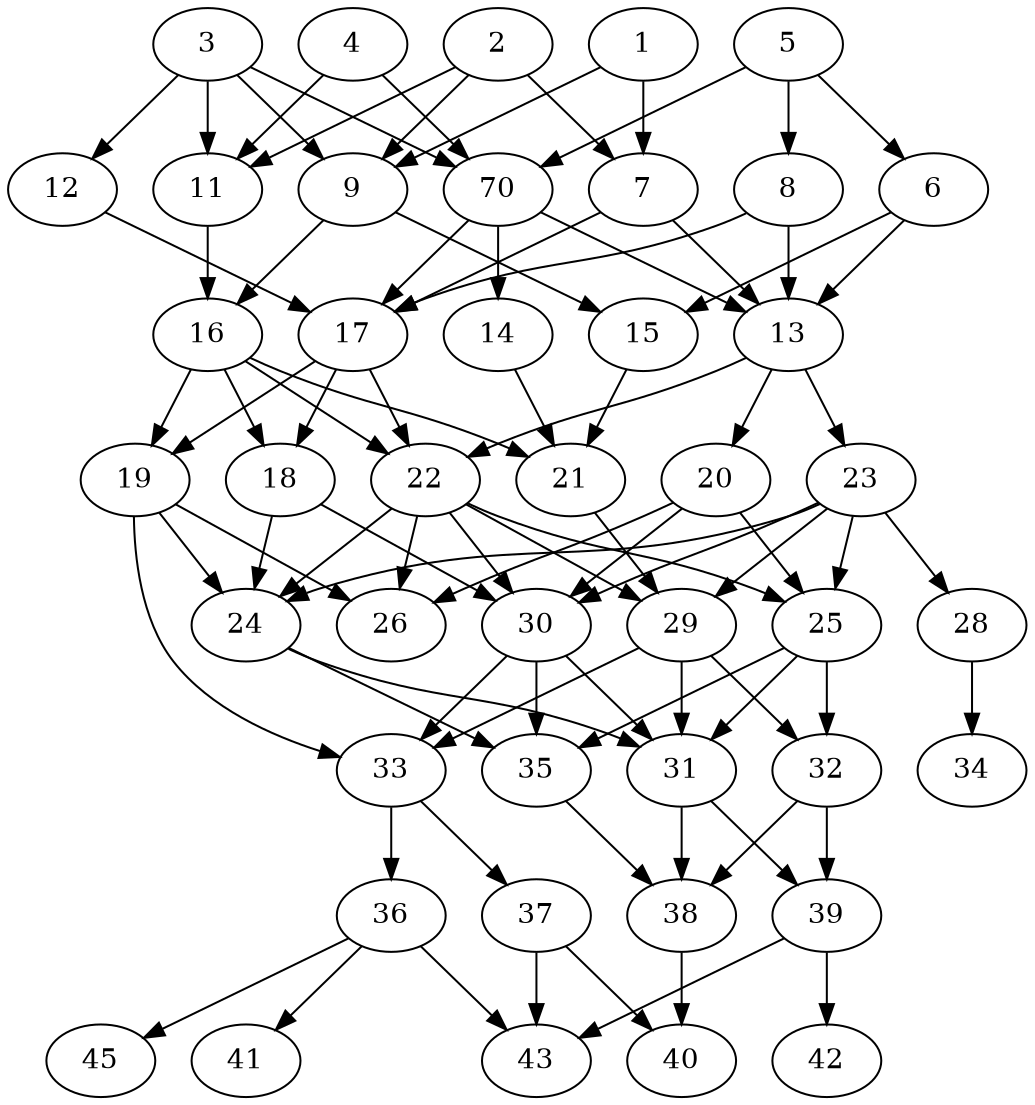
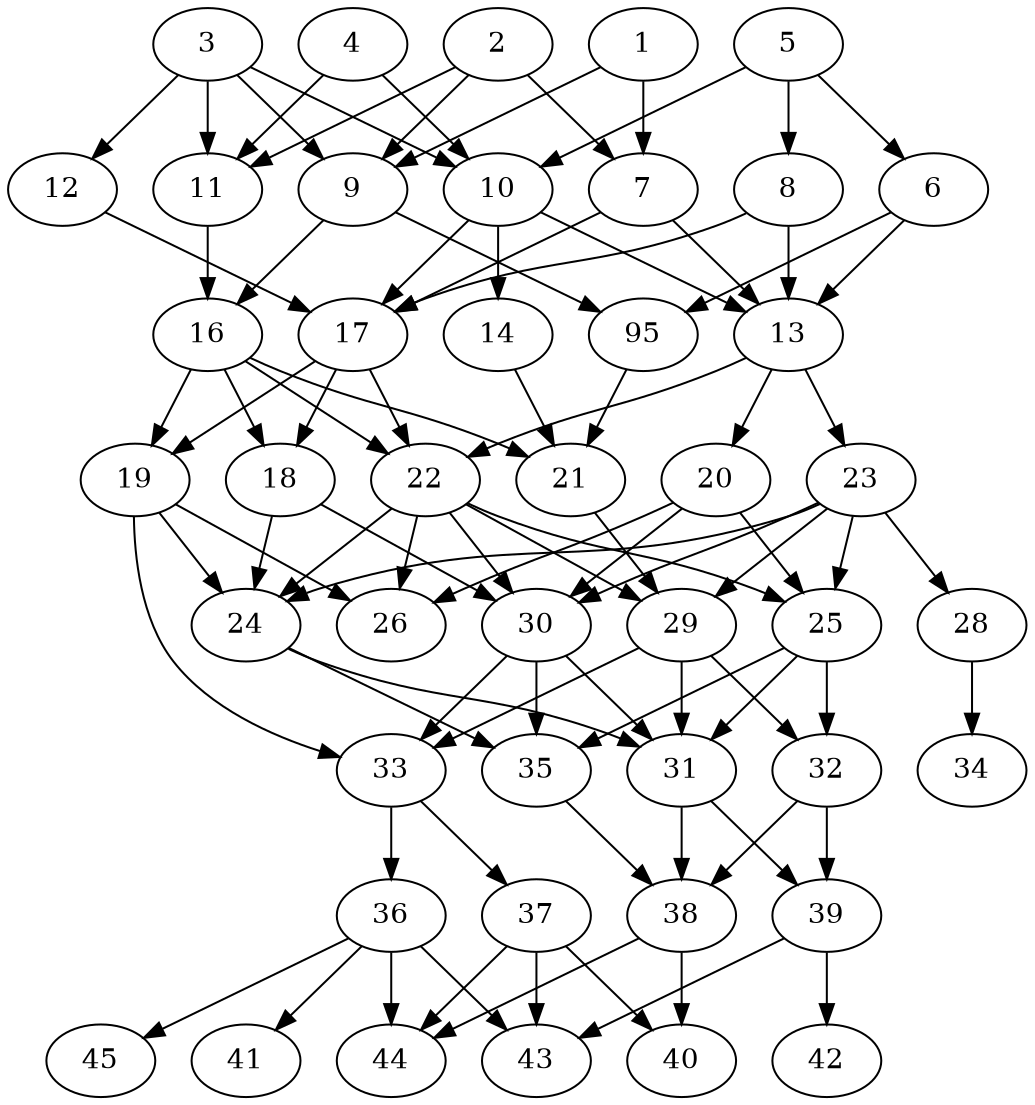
(498, 190) -> (498, 190)
(643, 335) -> (643, 335)
none -> (391, 1061)
